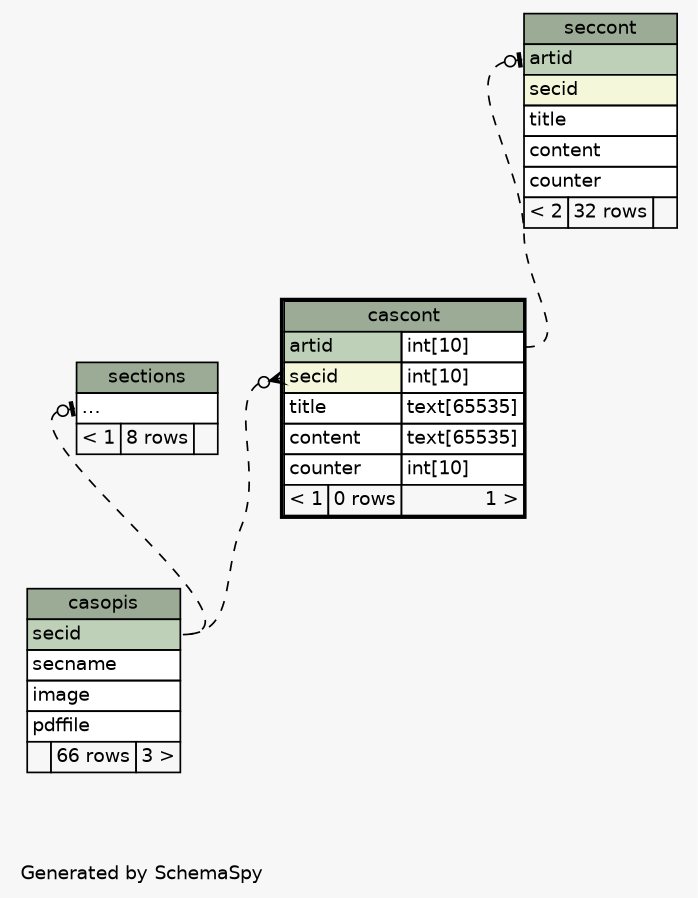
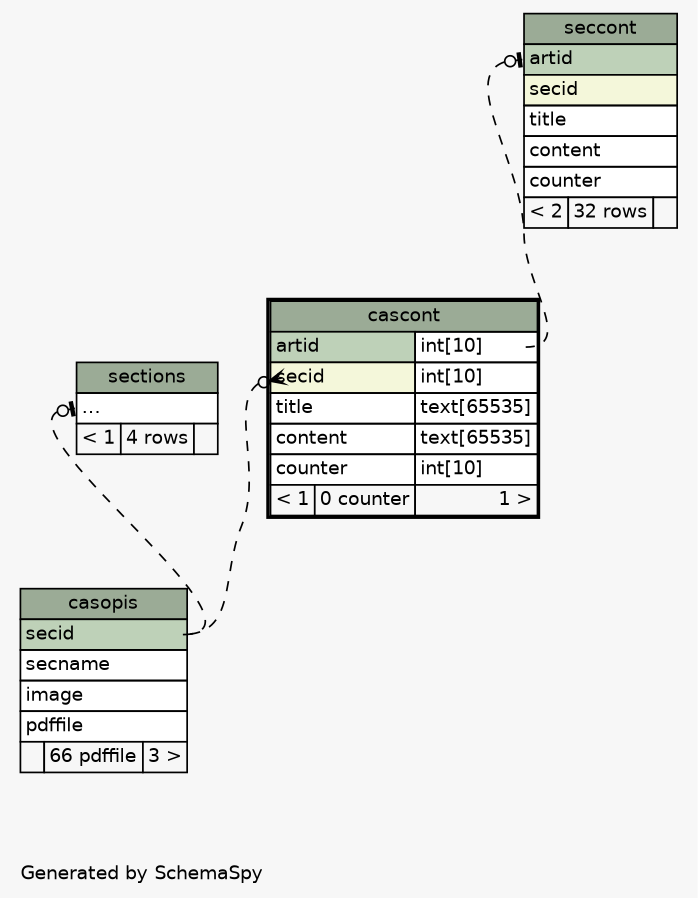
(157, 438) -> (157, 438)
(365, 499) -> (365, 499)
(94, 756) -> (94, 756)
